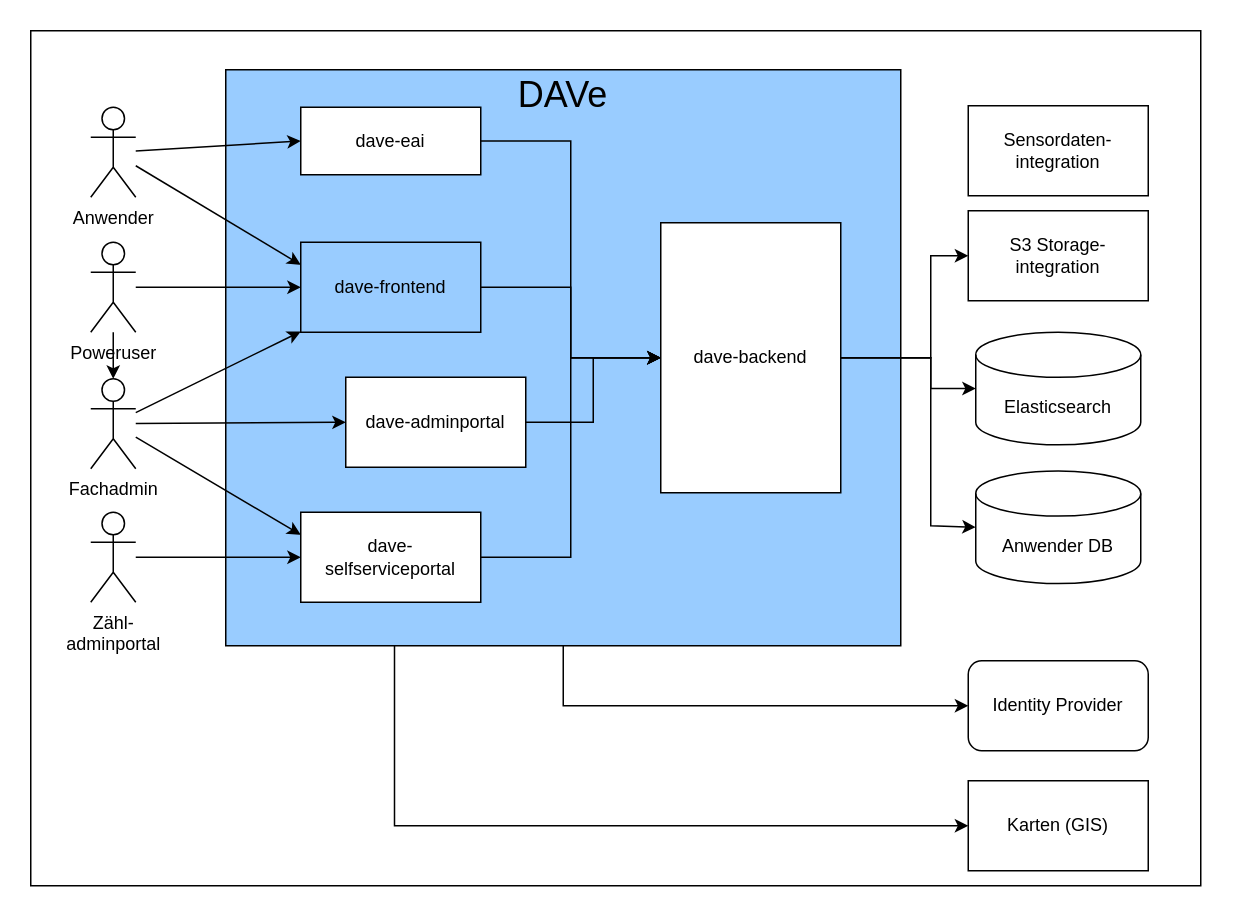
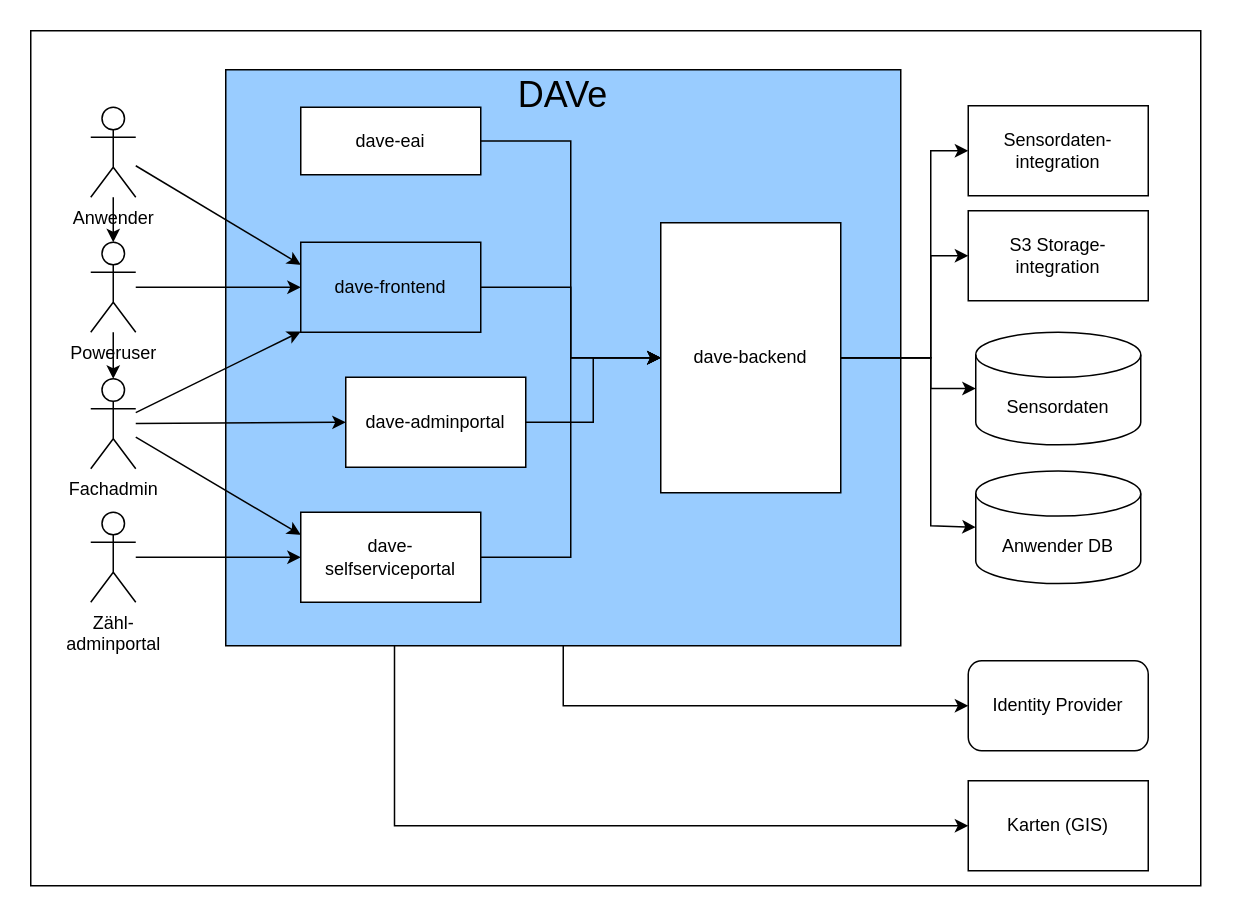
(213, 146) -> (113, 214)
none -> (931, 189)
(1058, 407) -> (1058, 407)
